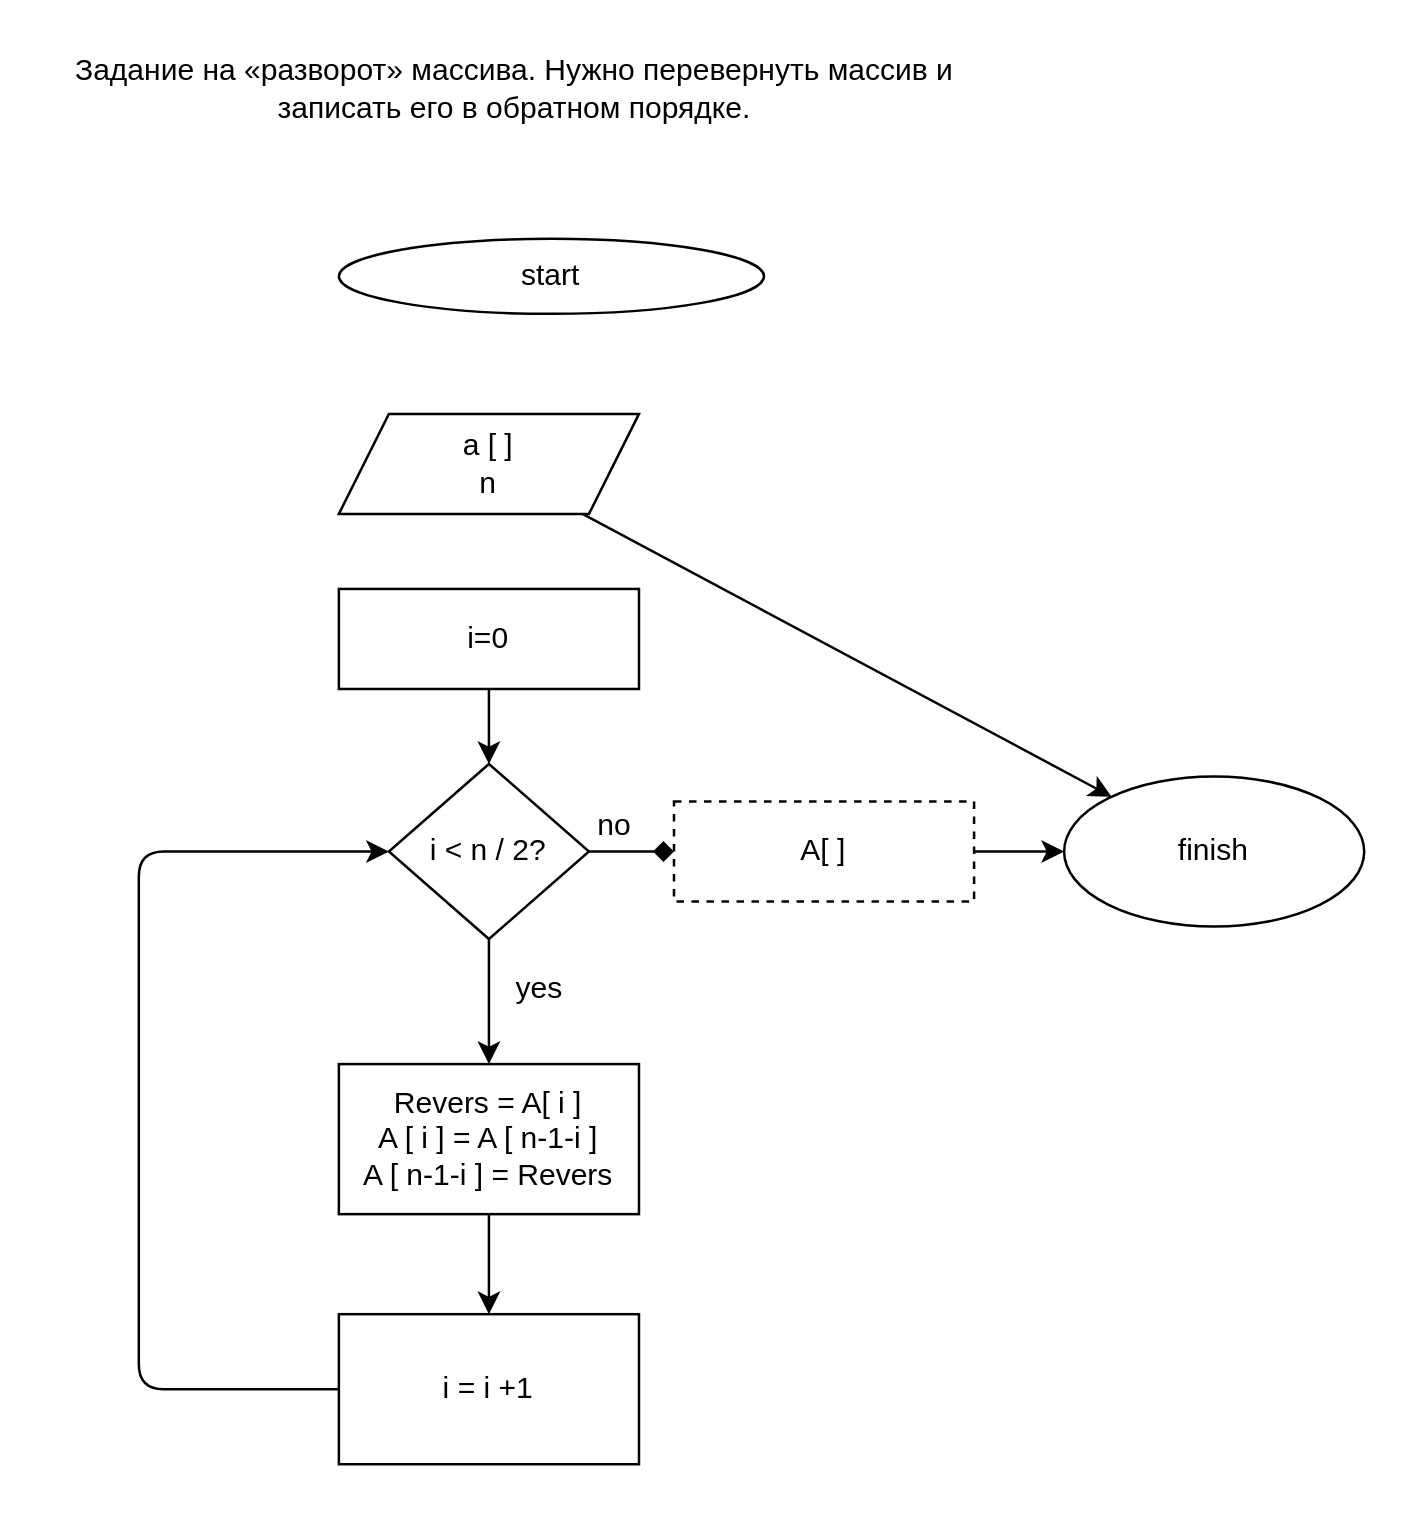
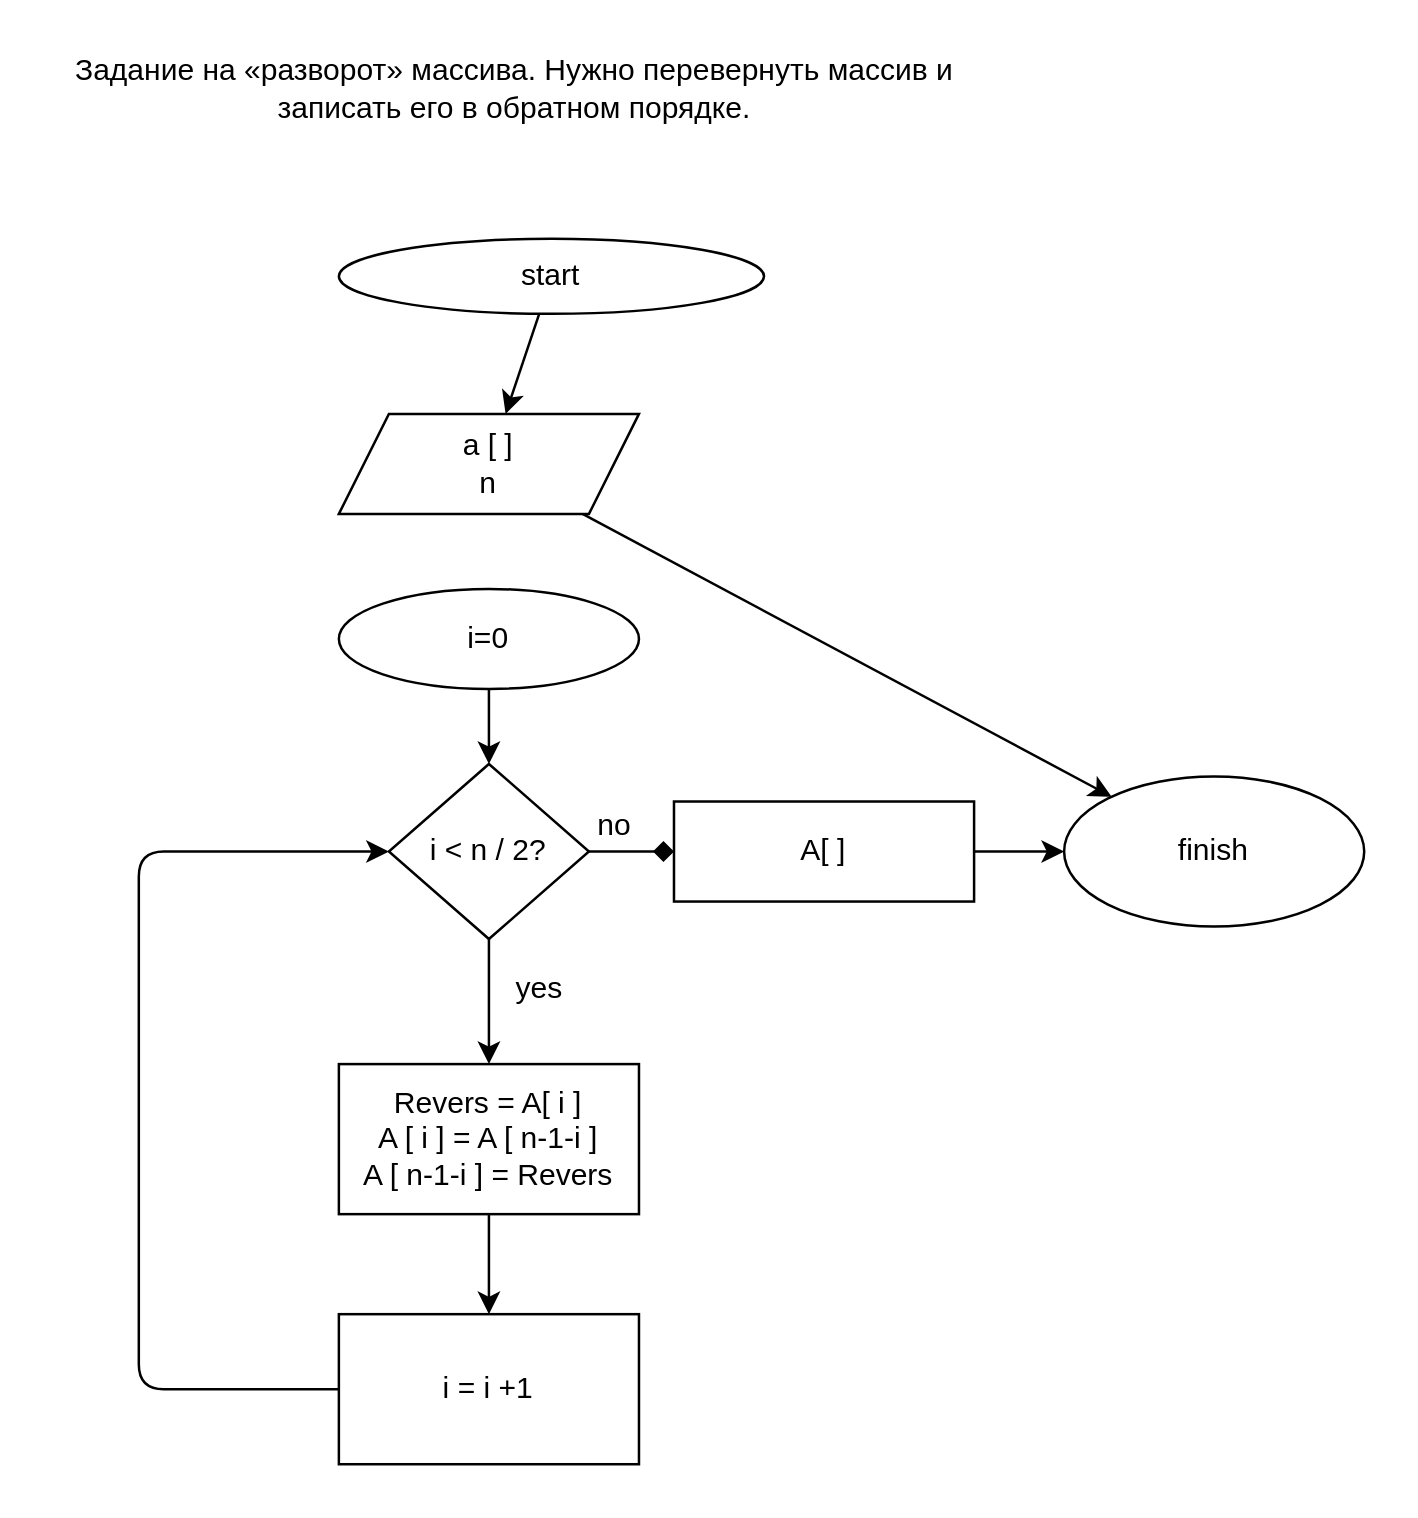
none -> (525, 356)
(489, 639) -> (489, 639)
(824, 851) -> (824, 851)
